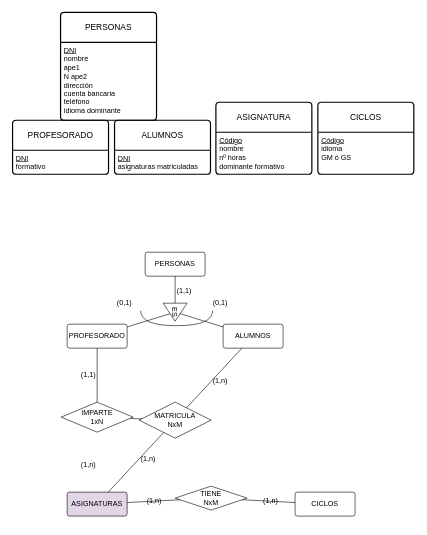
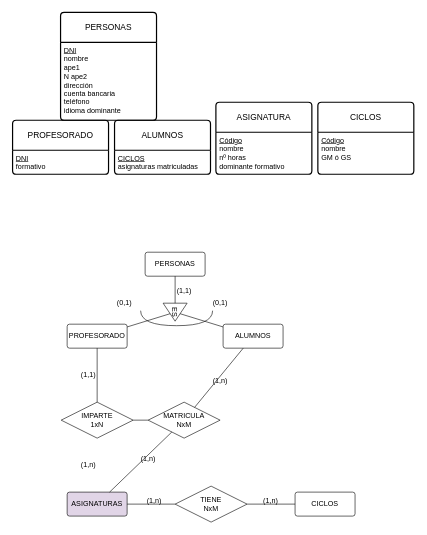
(334, 149) -> (334, 149)
(163, 163) -> (163, 163)
(97, 417) -> (97, 420)
(175, 420) -> (184, 420)
(211, 498) -> (211, 504)
